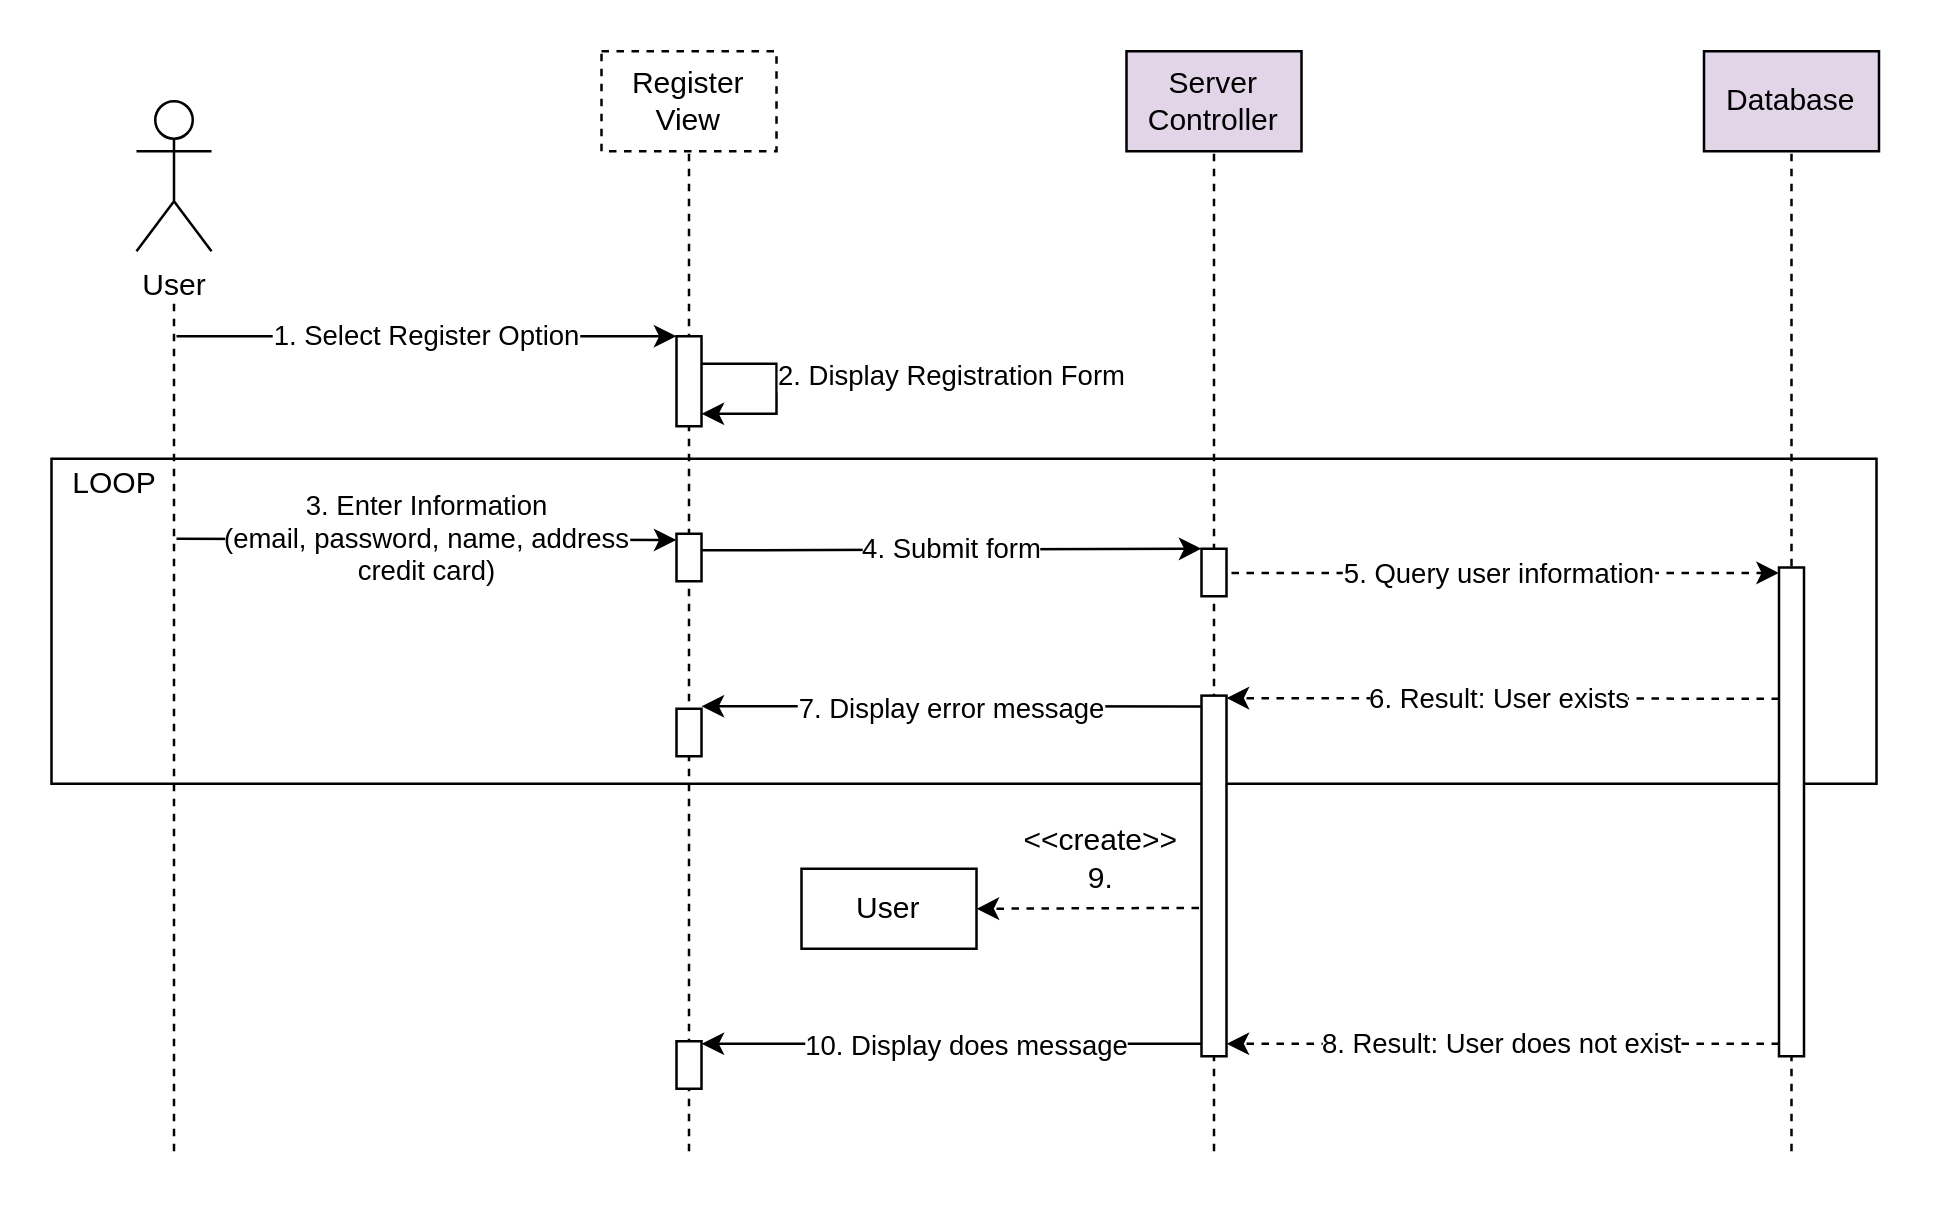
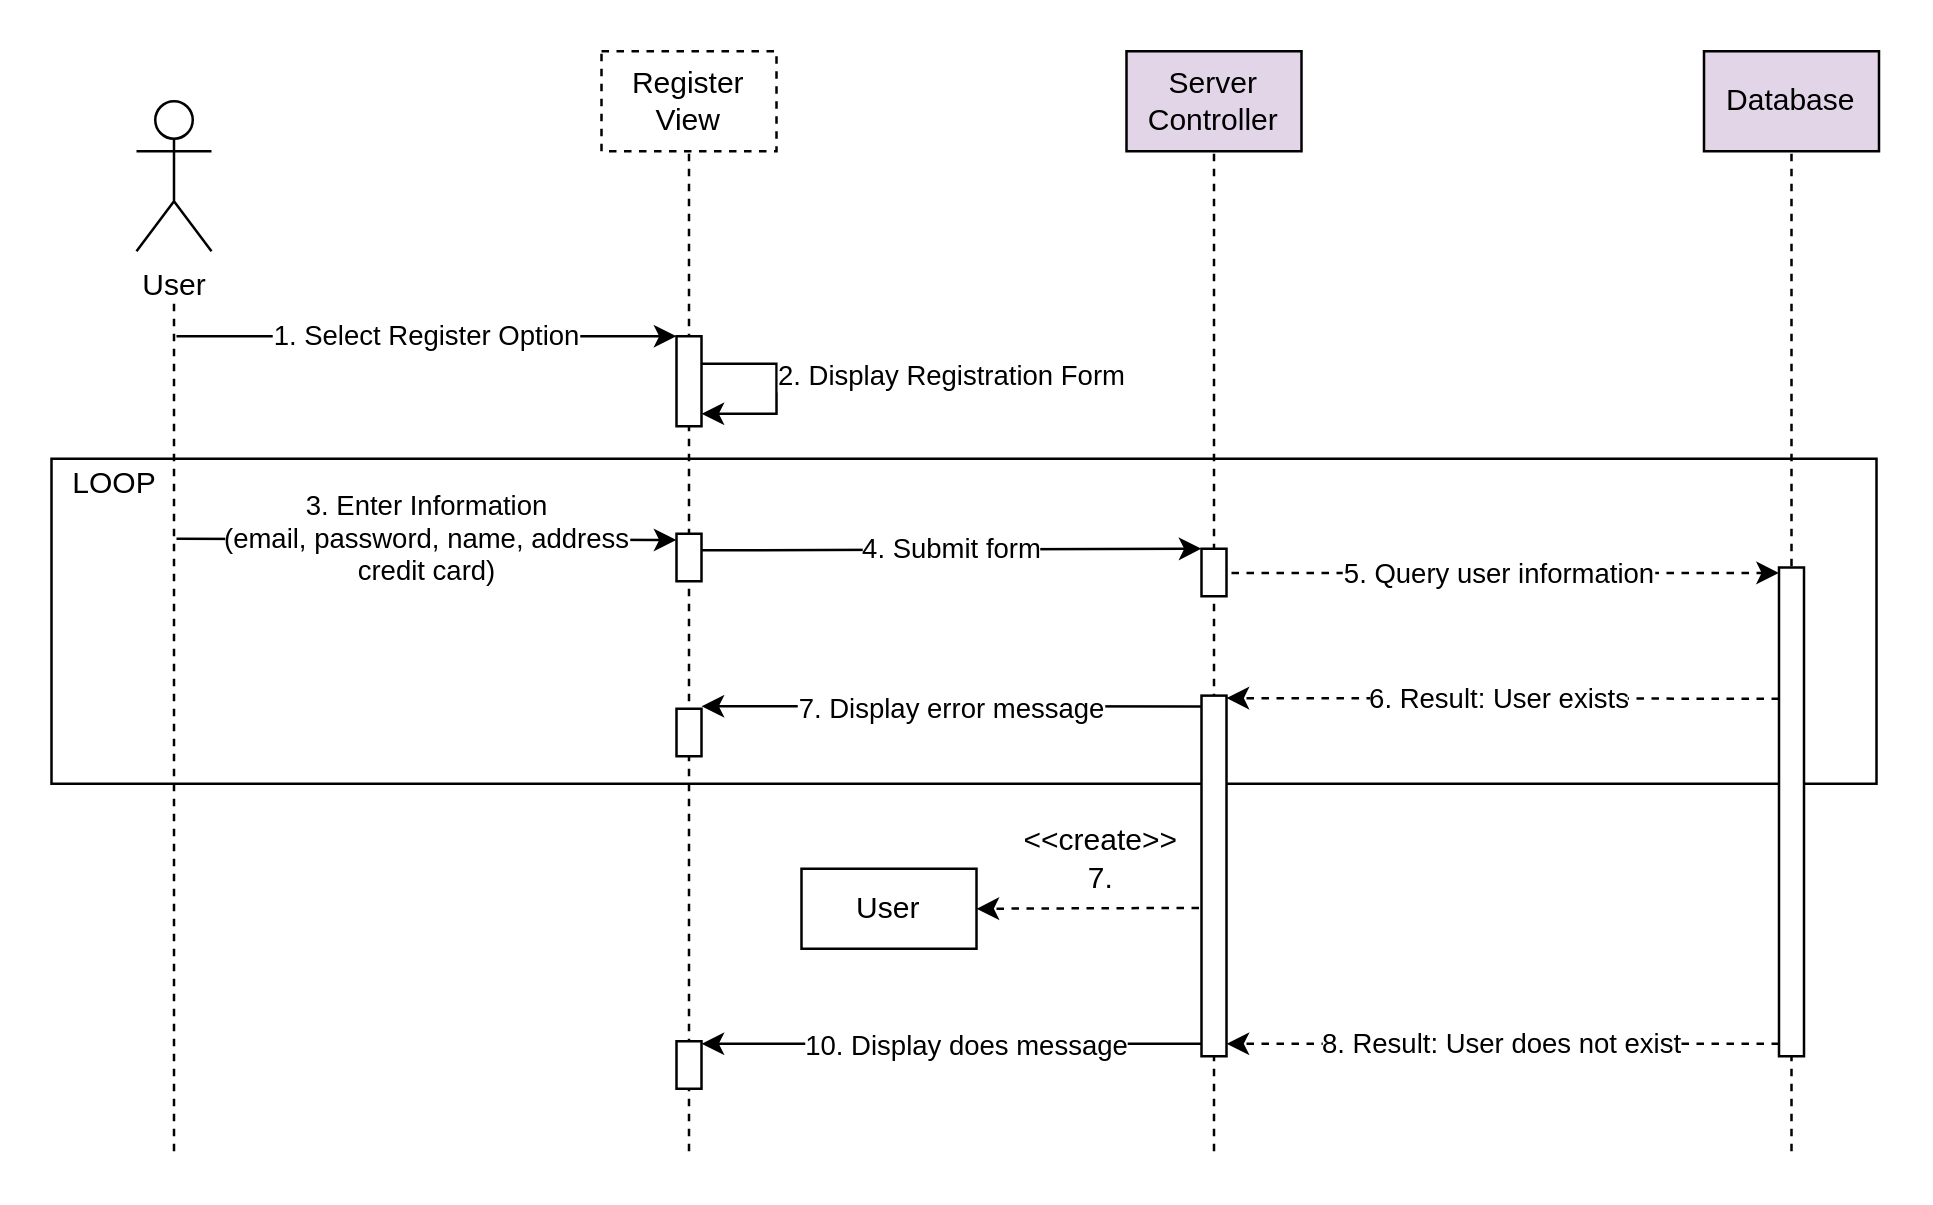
(1101, 859) -> (1101, 859)
